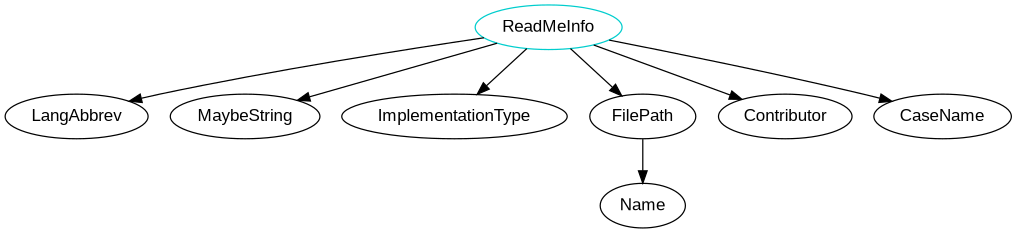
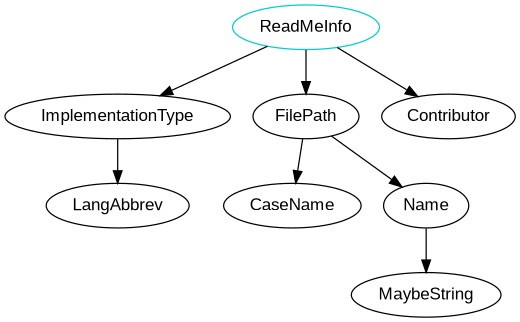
(312, 65) -> (118, 155)
(745, 68) -> (300, 155)
(403, 70) -> (426, 244)
